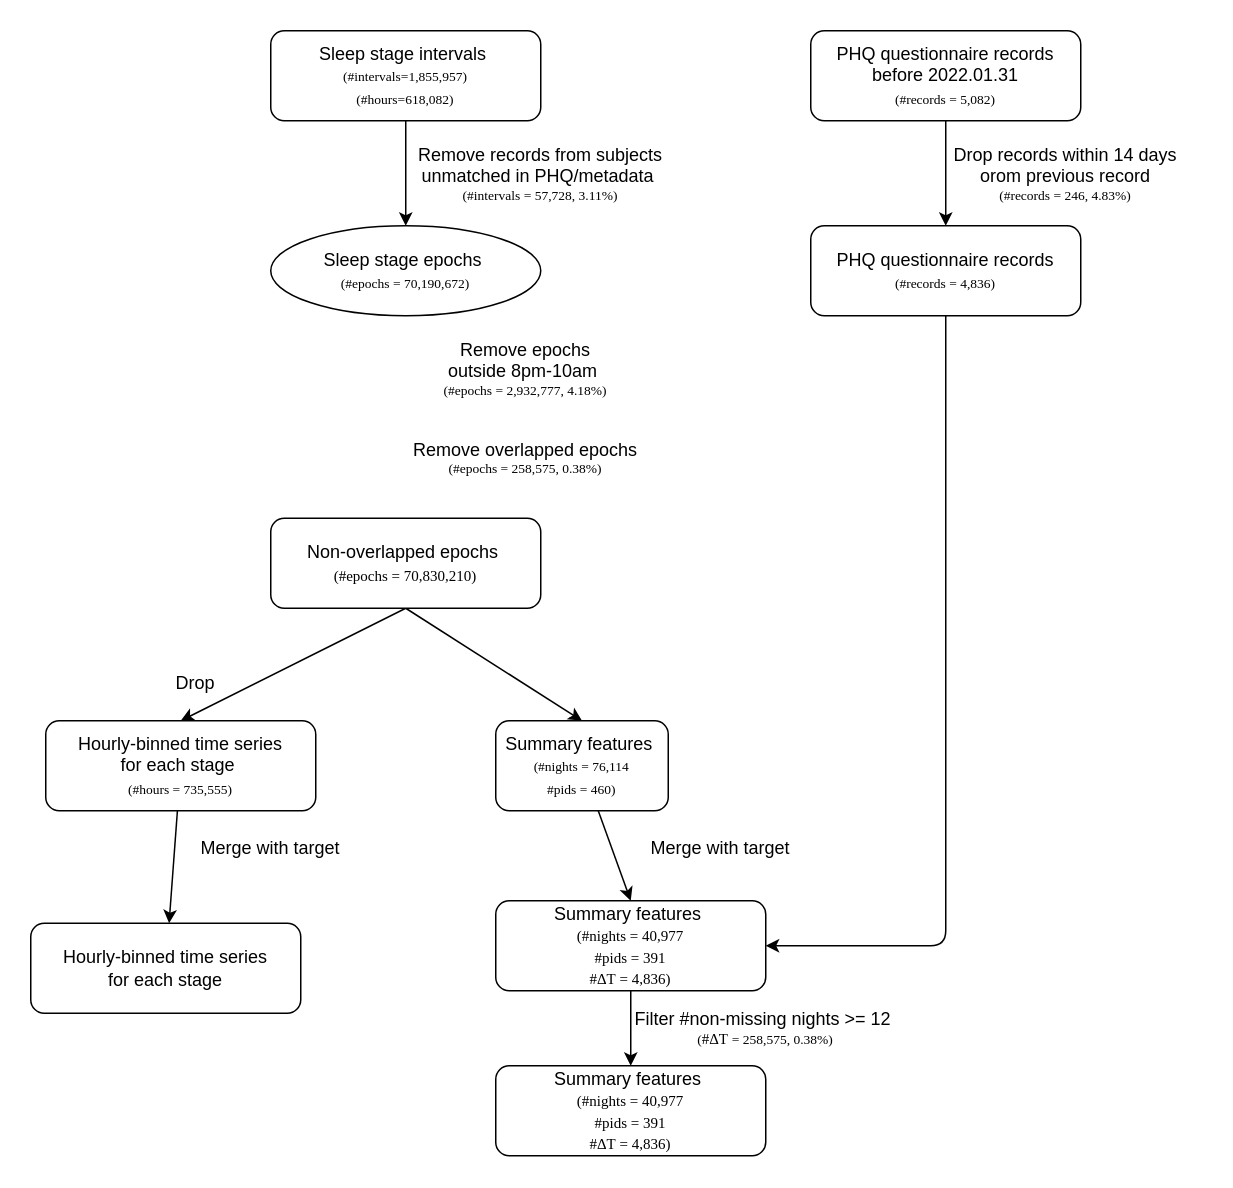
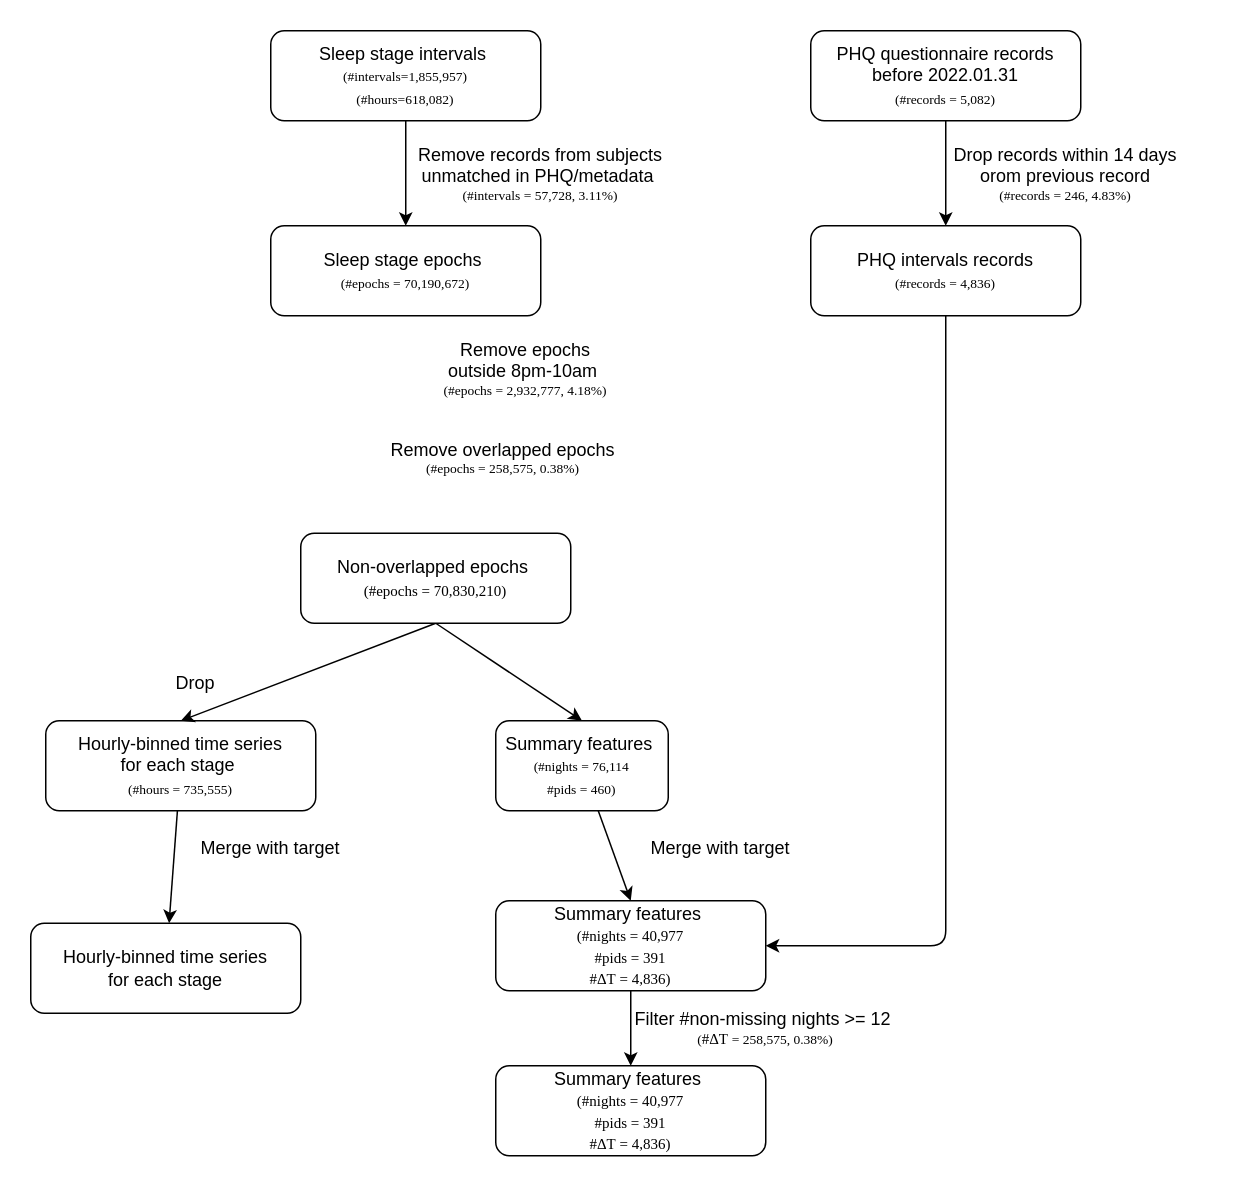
(406, 271) -> (406, 271)
(946, 271) -> (946, 271)
(526, 458) -> (503, 458)
(406, 563) -> (436, 578)
